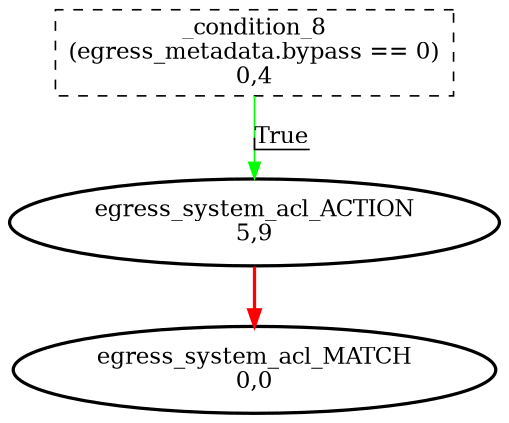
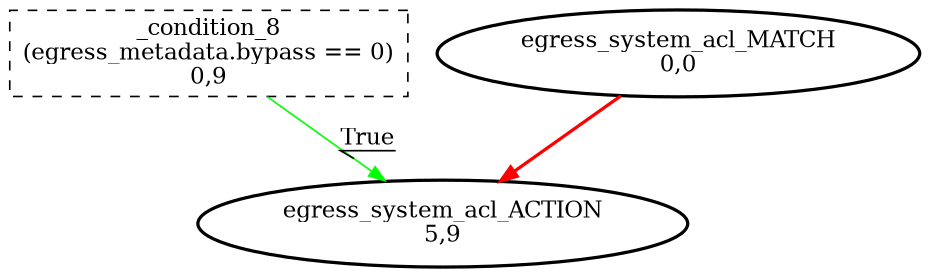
(254, 53) -> (209, 53)
(254, 288) -> (568, 134)
